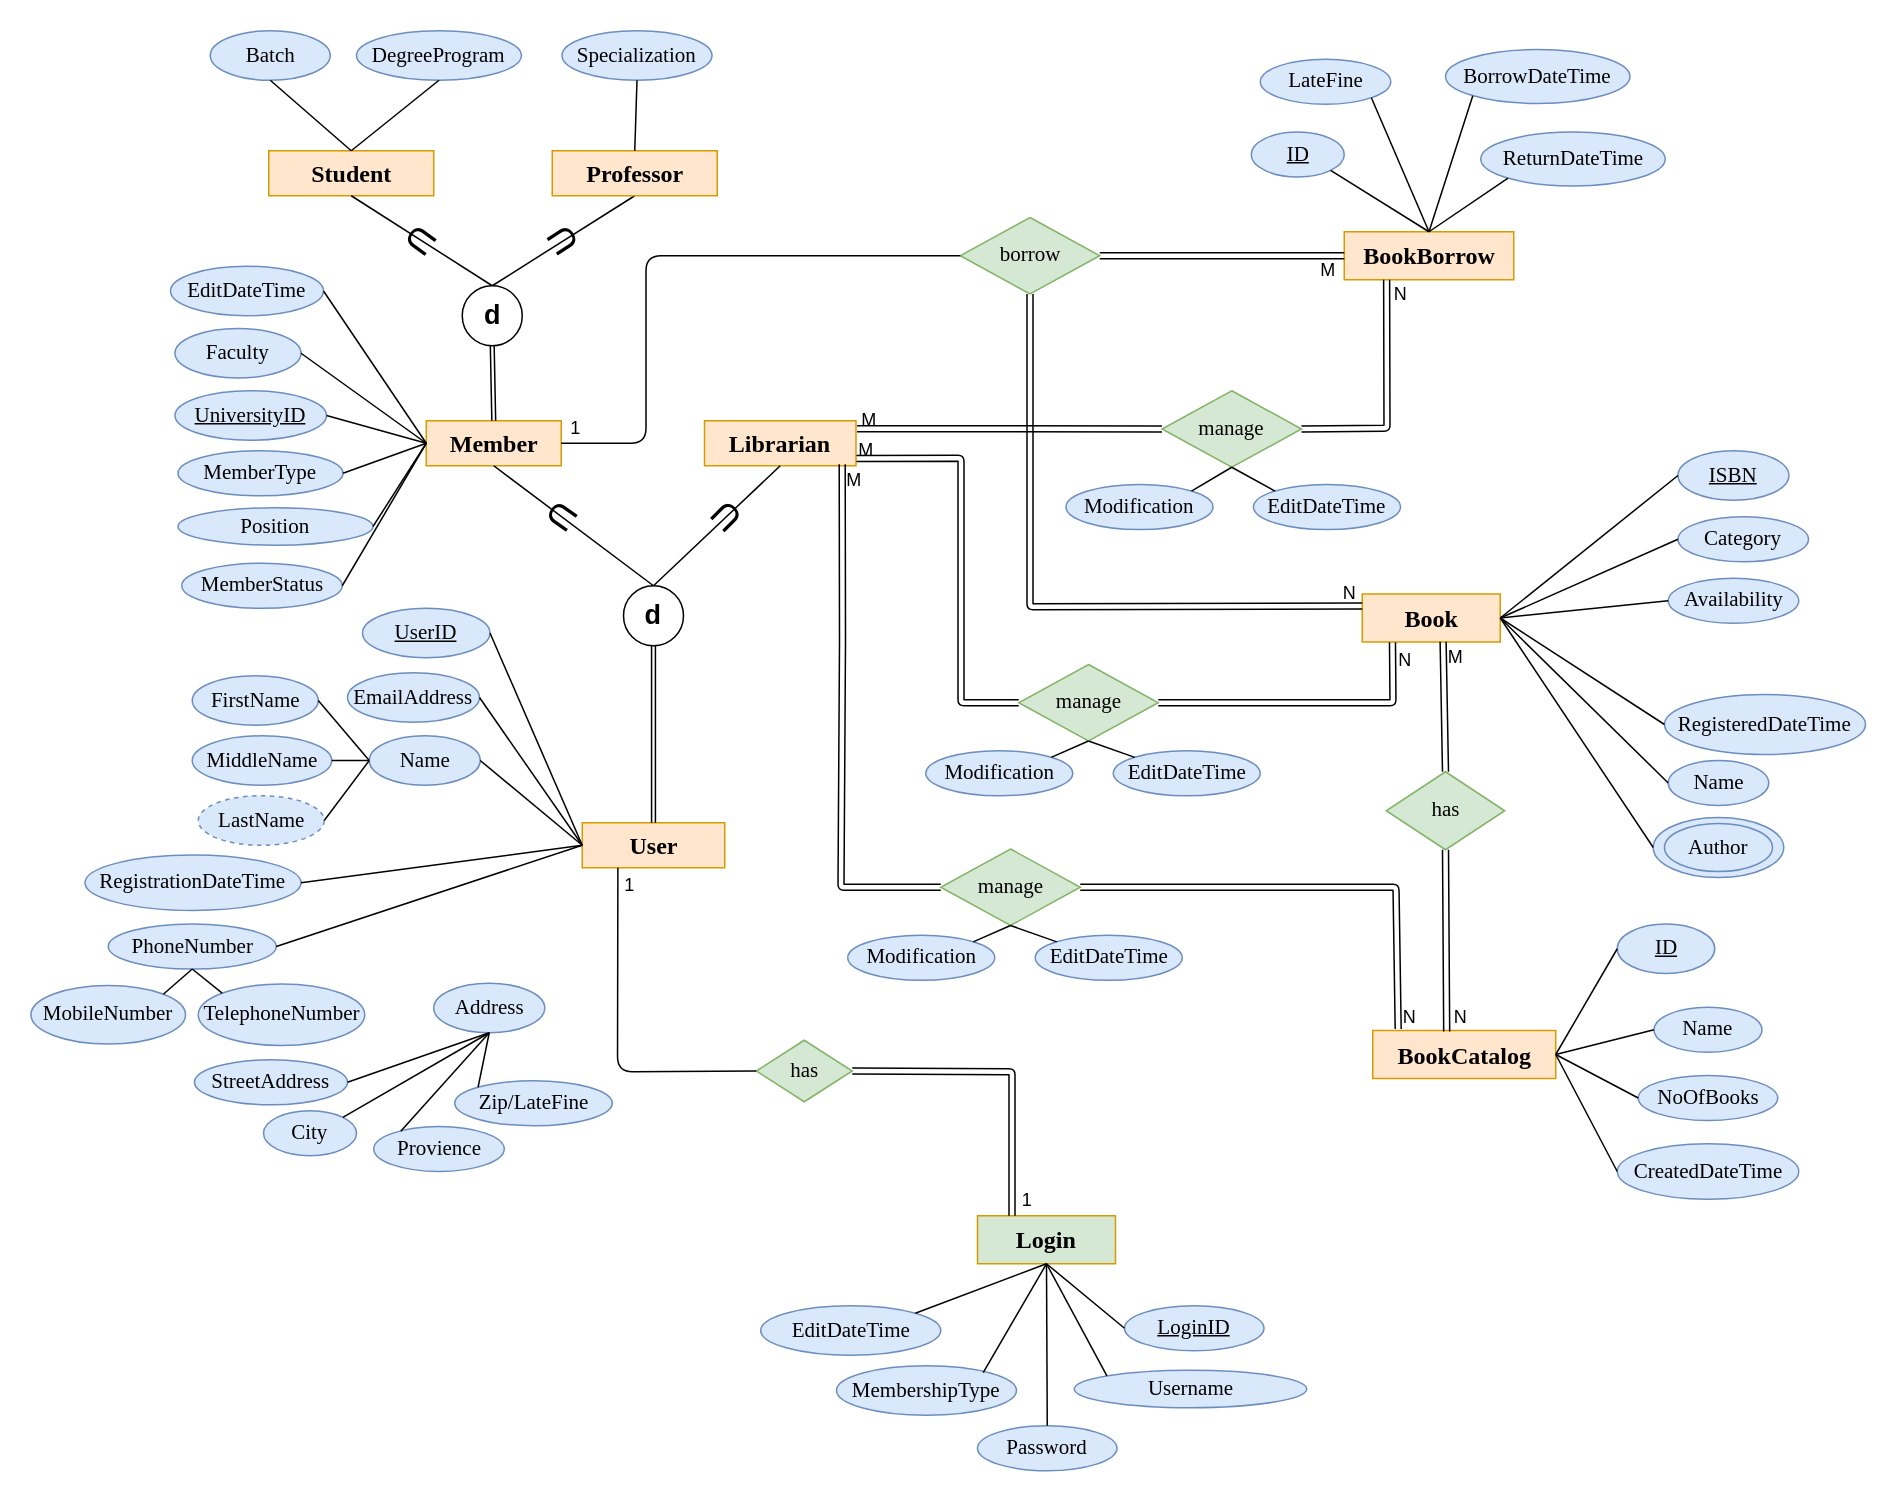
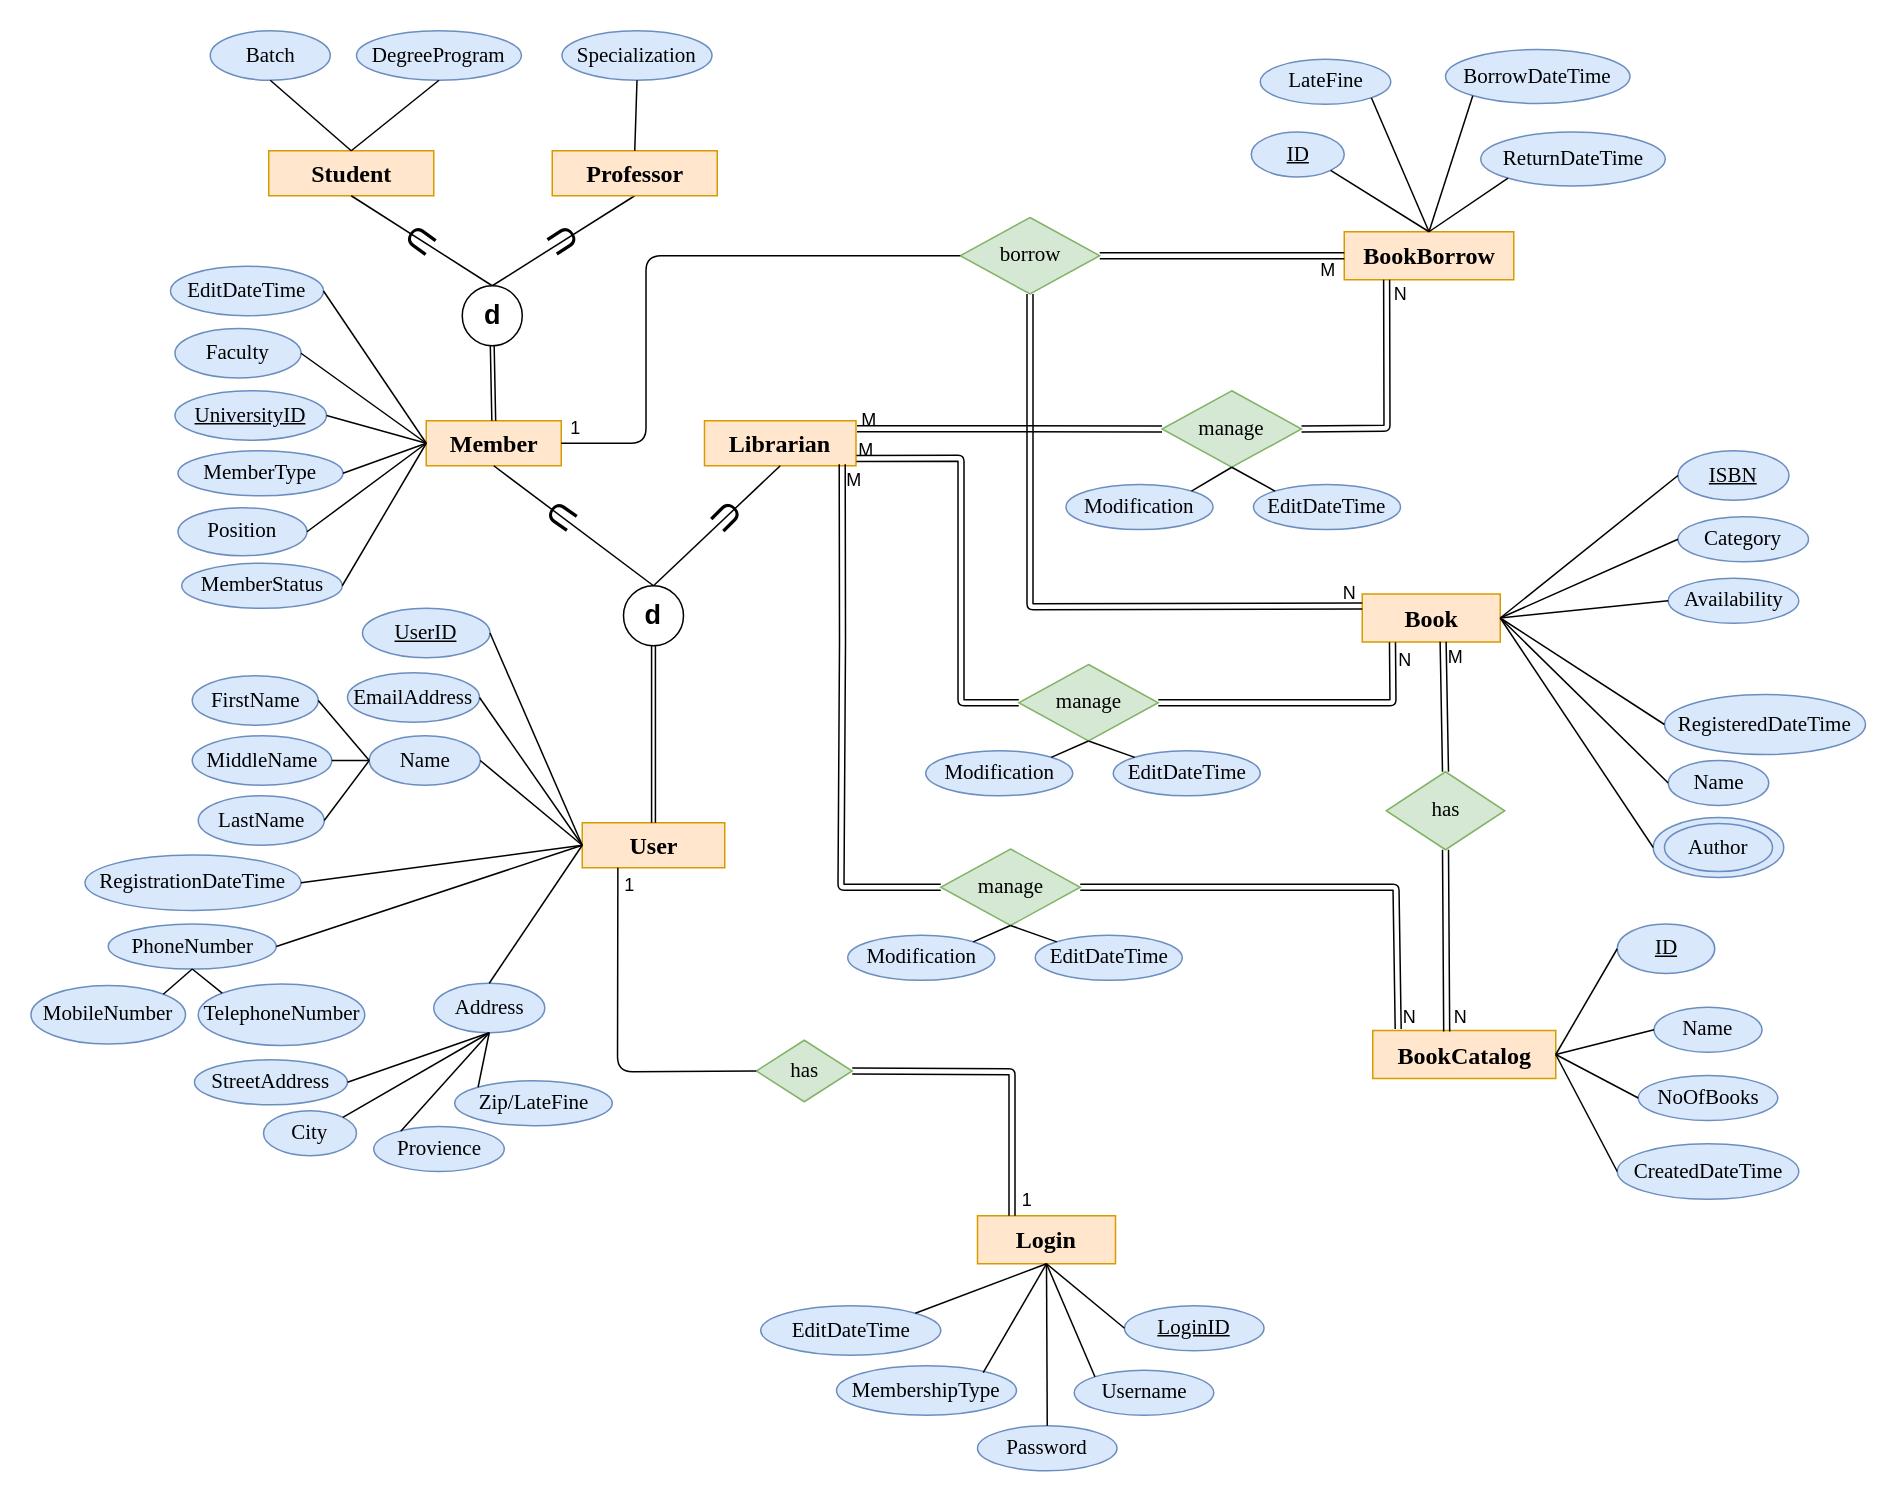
(275, 527) -> (242, 532)
(261, 821) -> (261, 821)
none -> (535, 915)
(1046, 1240) -> (1046, 1240)
(1190, 1389) -> (1144, 1393)
